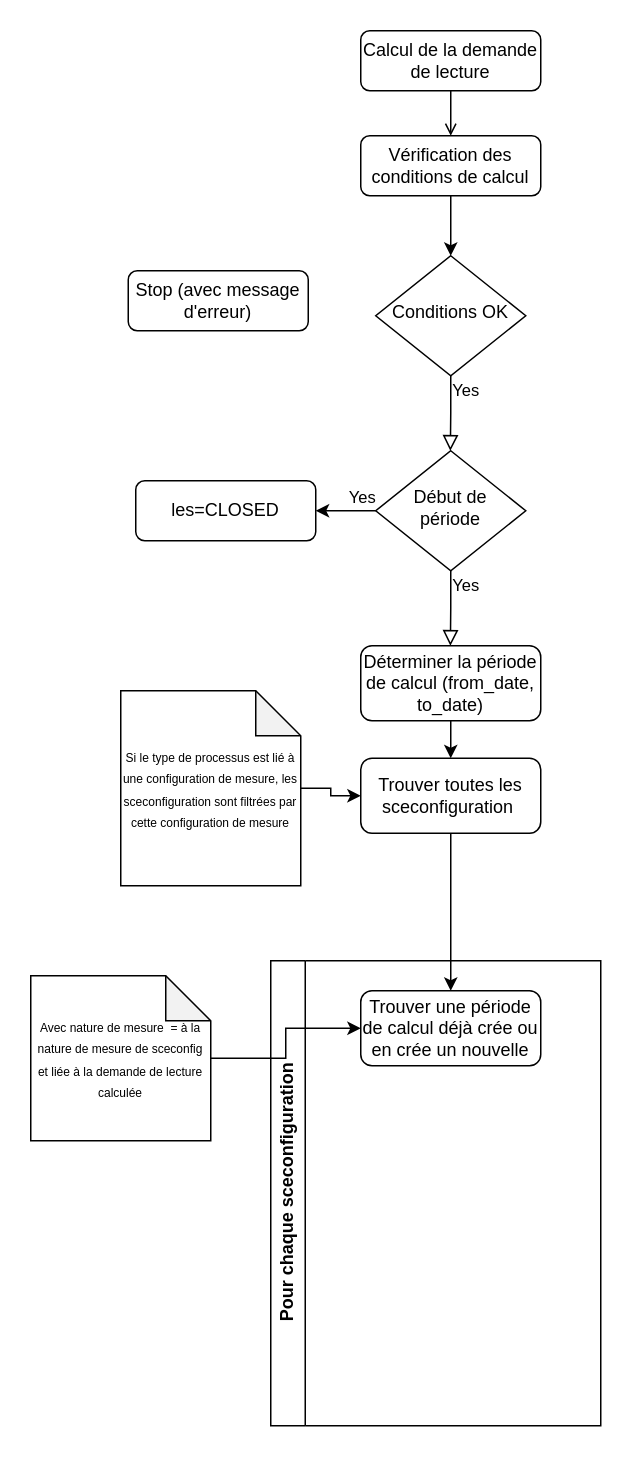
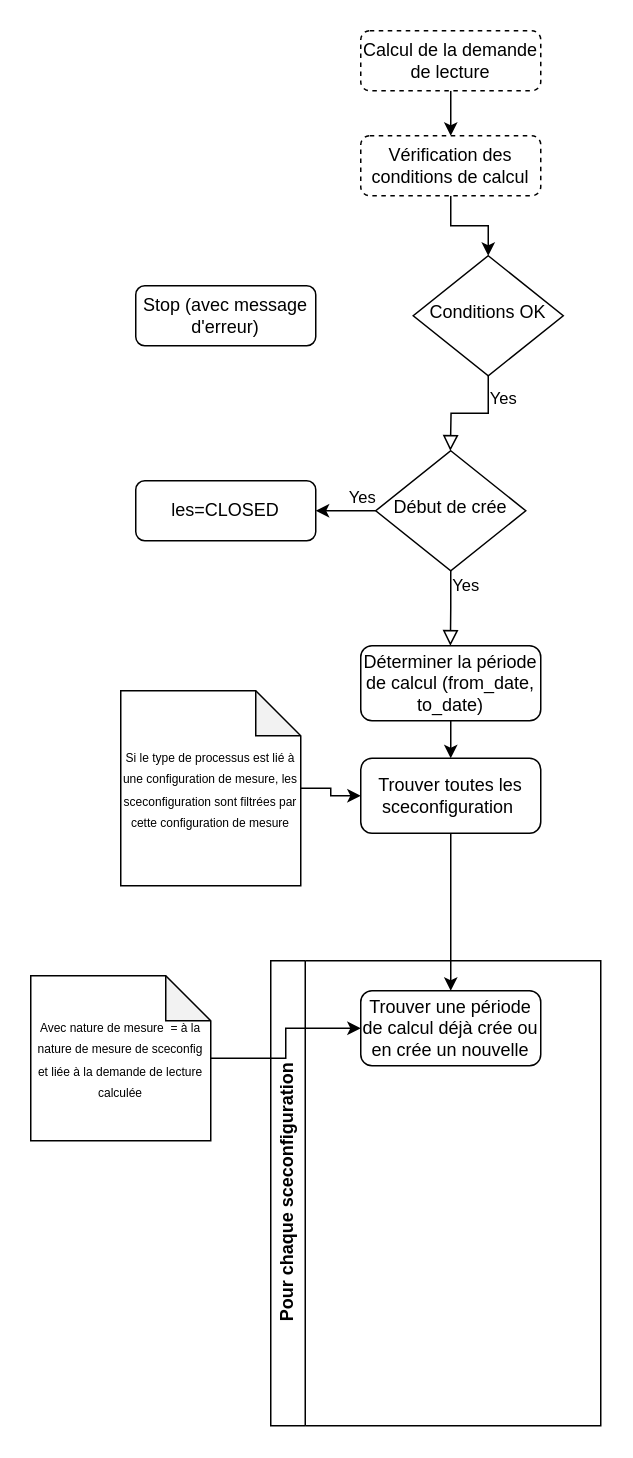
(451, 61) -> (451, 61)
(451, 126) -> (451, 124)
(451, 166) -> (451, 166)
(218, 301) -> (226, 316)
(451, 316) -> (488, 316)
(451, 508) -> (451, 508)
